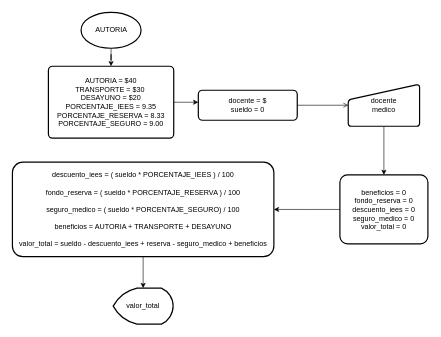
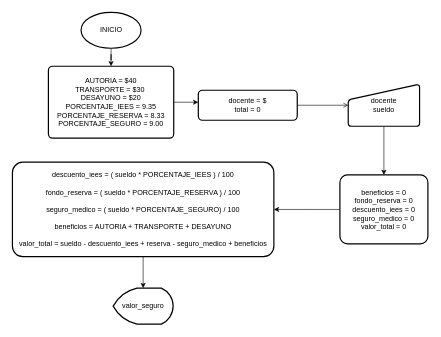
(111, 30) -> (111, 30)
(248, 105) -> (248, 105)
(384, 105) -> (384, 105)
(143, 306) -> (143, 306)
